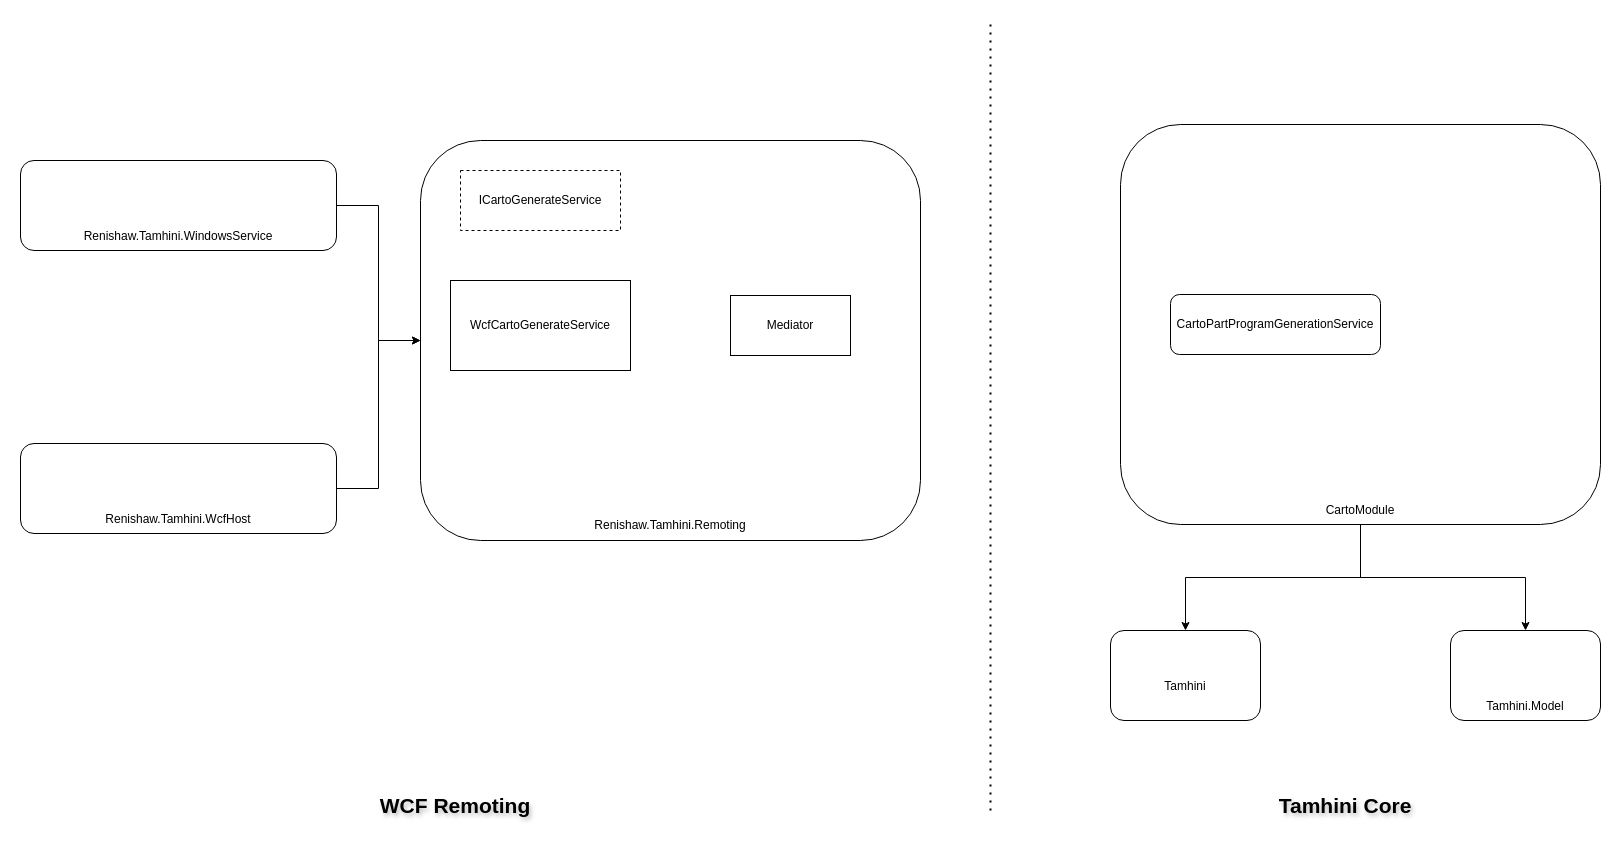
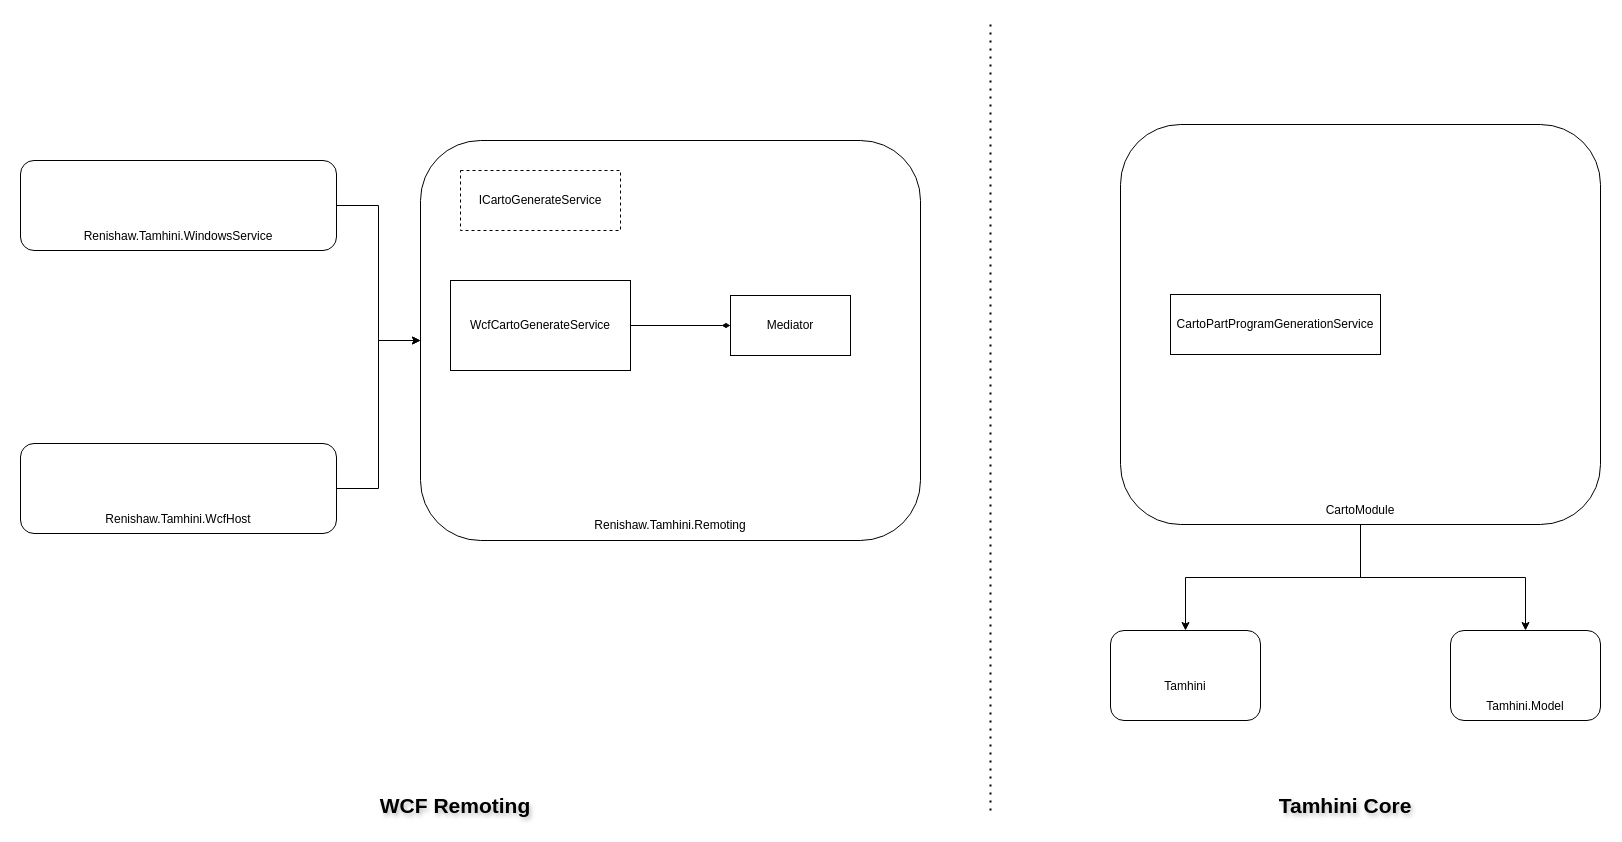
(1276, 325) -> (1276, 325)
none -> (677, 326)
